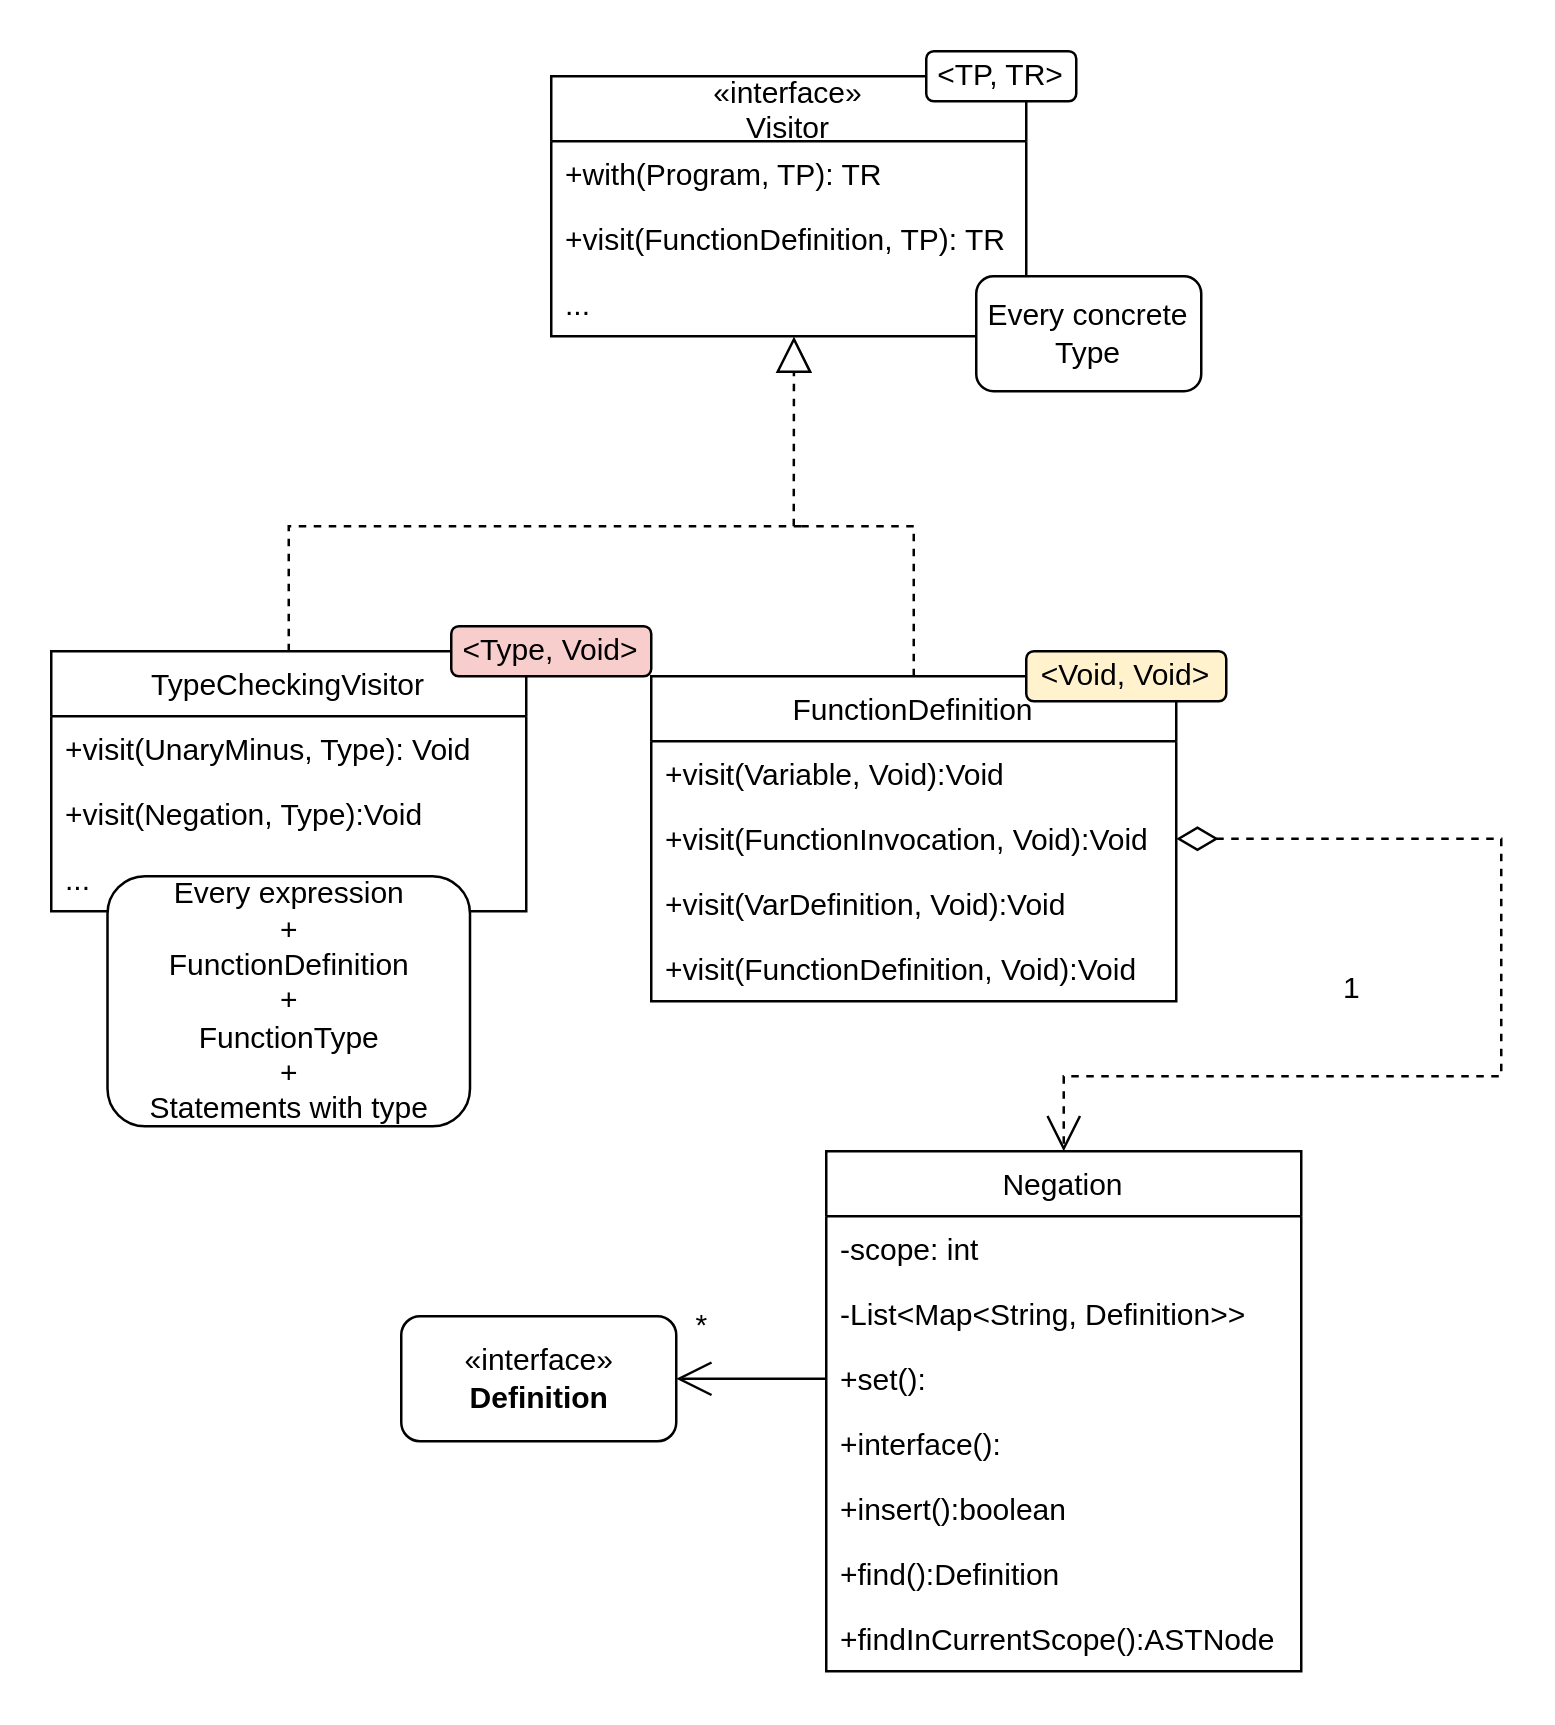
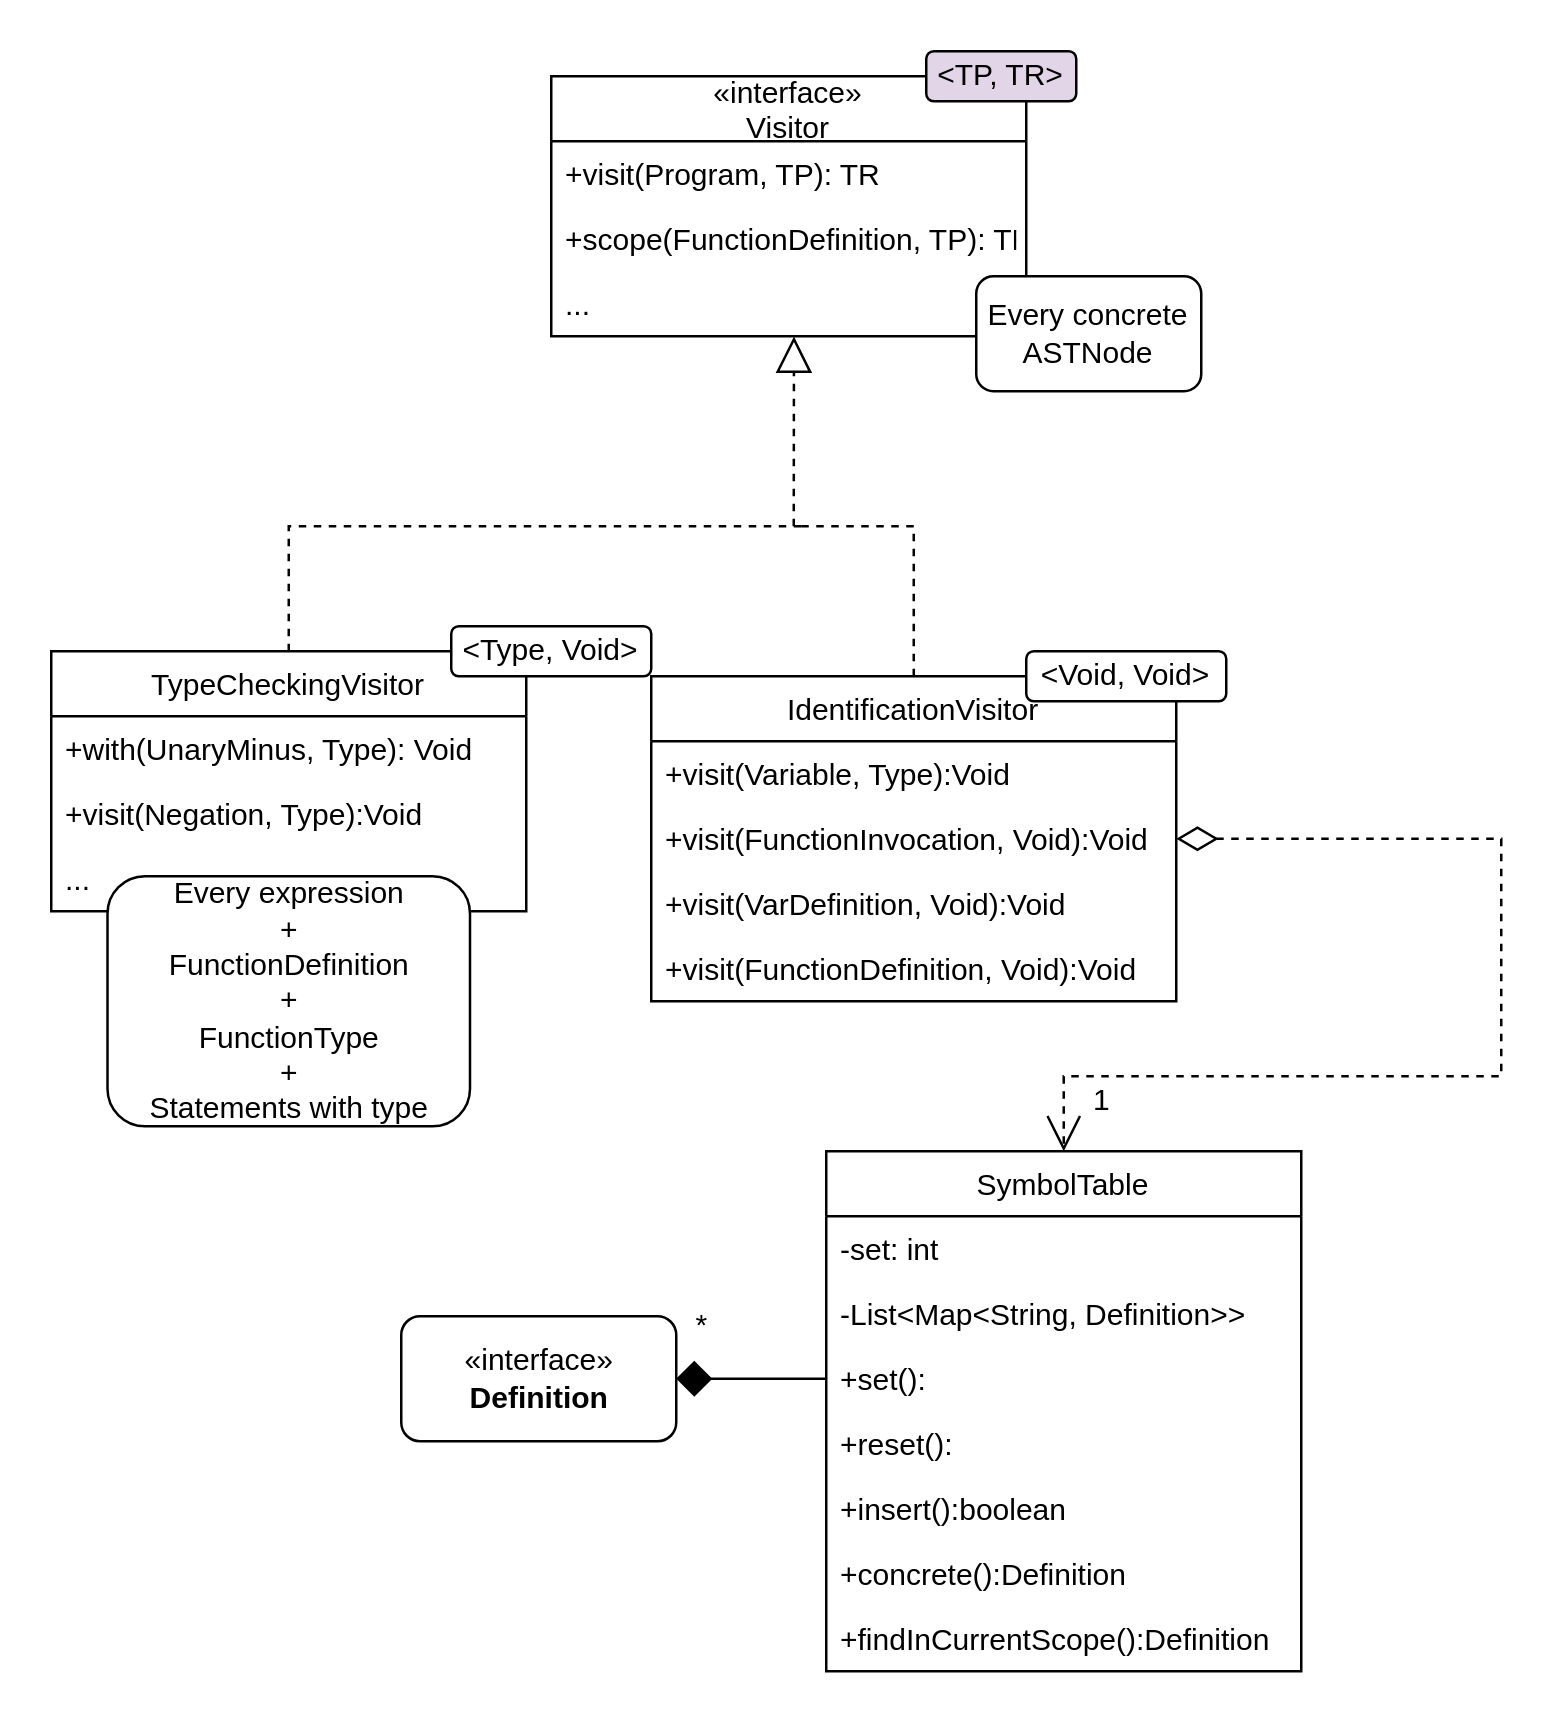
(1001, 76) -> (1001, 76)
(730, 175) -> (735, 175)
(812, 240) -> (819, 240)
(1089, 334) -> (1089, 334)
(551, 651) -> (551, 651)
(1126, 676) -> (1126, 676)
(913, 710) -> (913, 710)
(286, 750) -> (281, 750)
(857, 775) -> (861, 775)
(1351, 989) -> (1101, 1101)
(1063, 1185) -> (1063, 1185)
(921, 1250) -> (904, 1250)
(697, 1379) -> (712, 1379)
(941, 1445) -> (912, 1445)
(972, 1575) -> (1009, 1575)
(1076, 1640) -> (1089, 1640)
